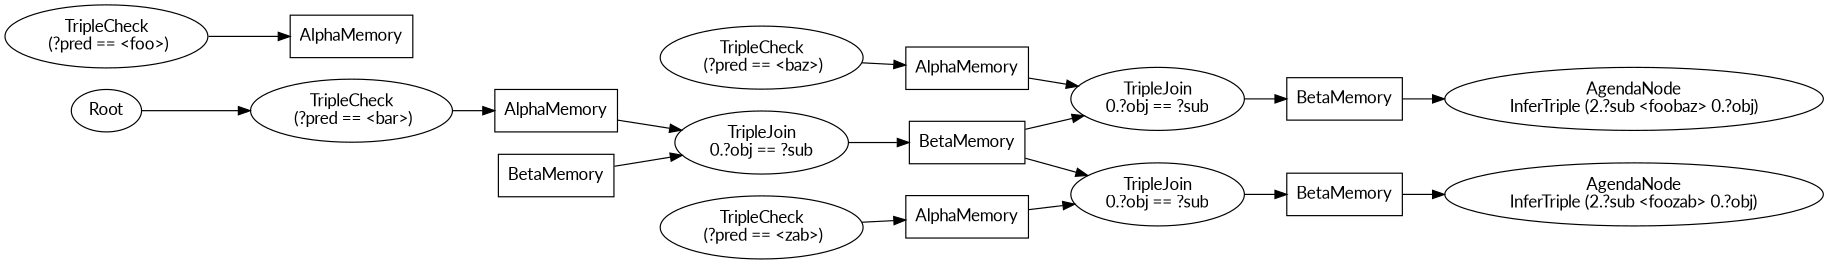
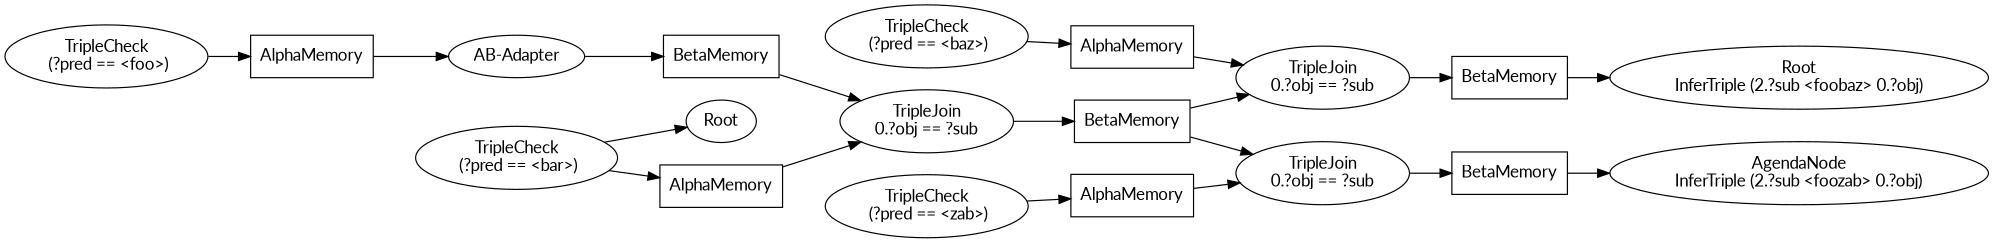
none -> (517, 56)
(1634, 99) -> (1799, 78)
(190, 111) -> (640, 136)
